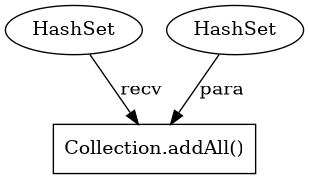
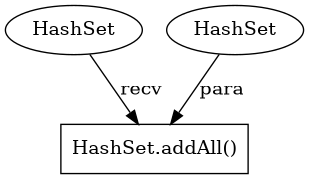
(155, 149) -> (155, 149)
